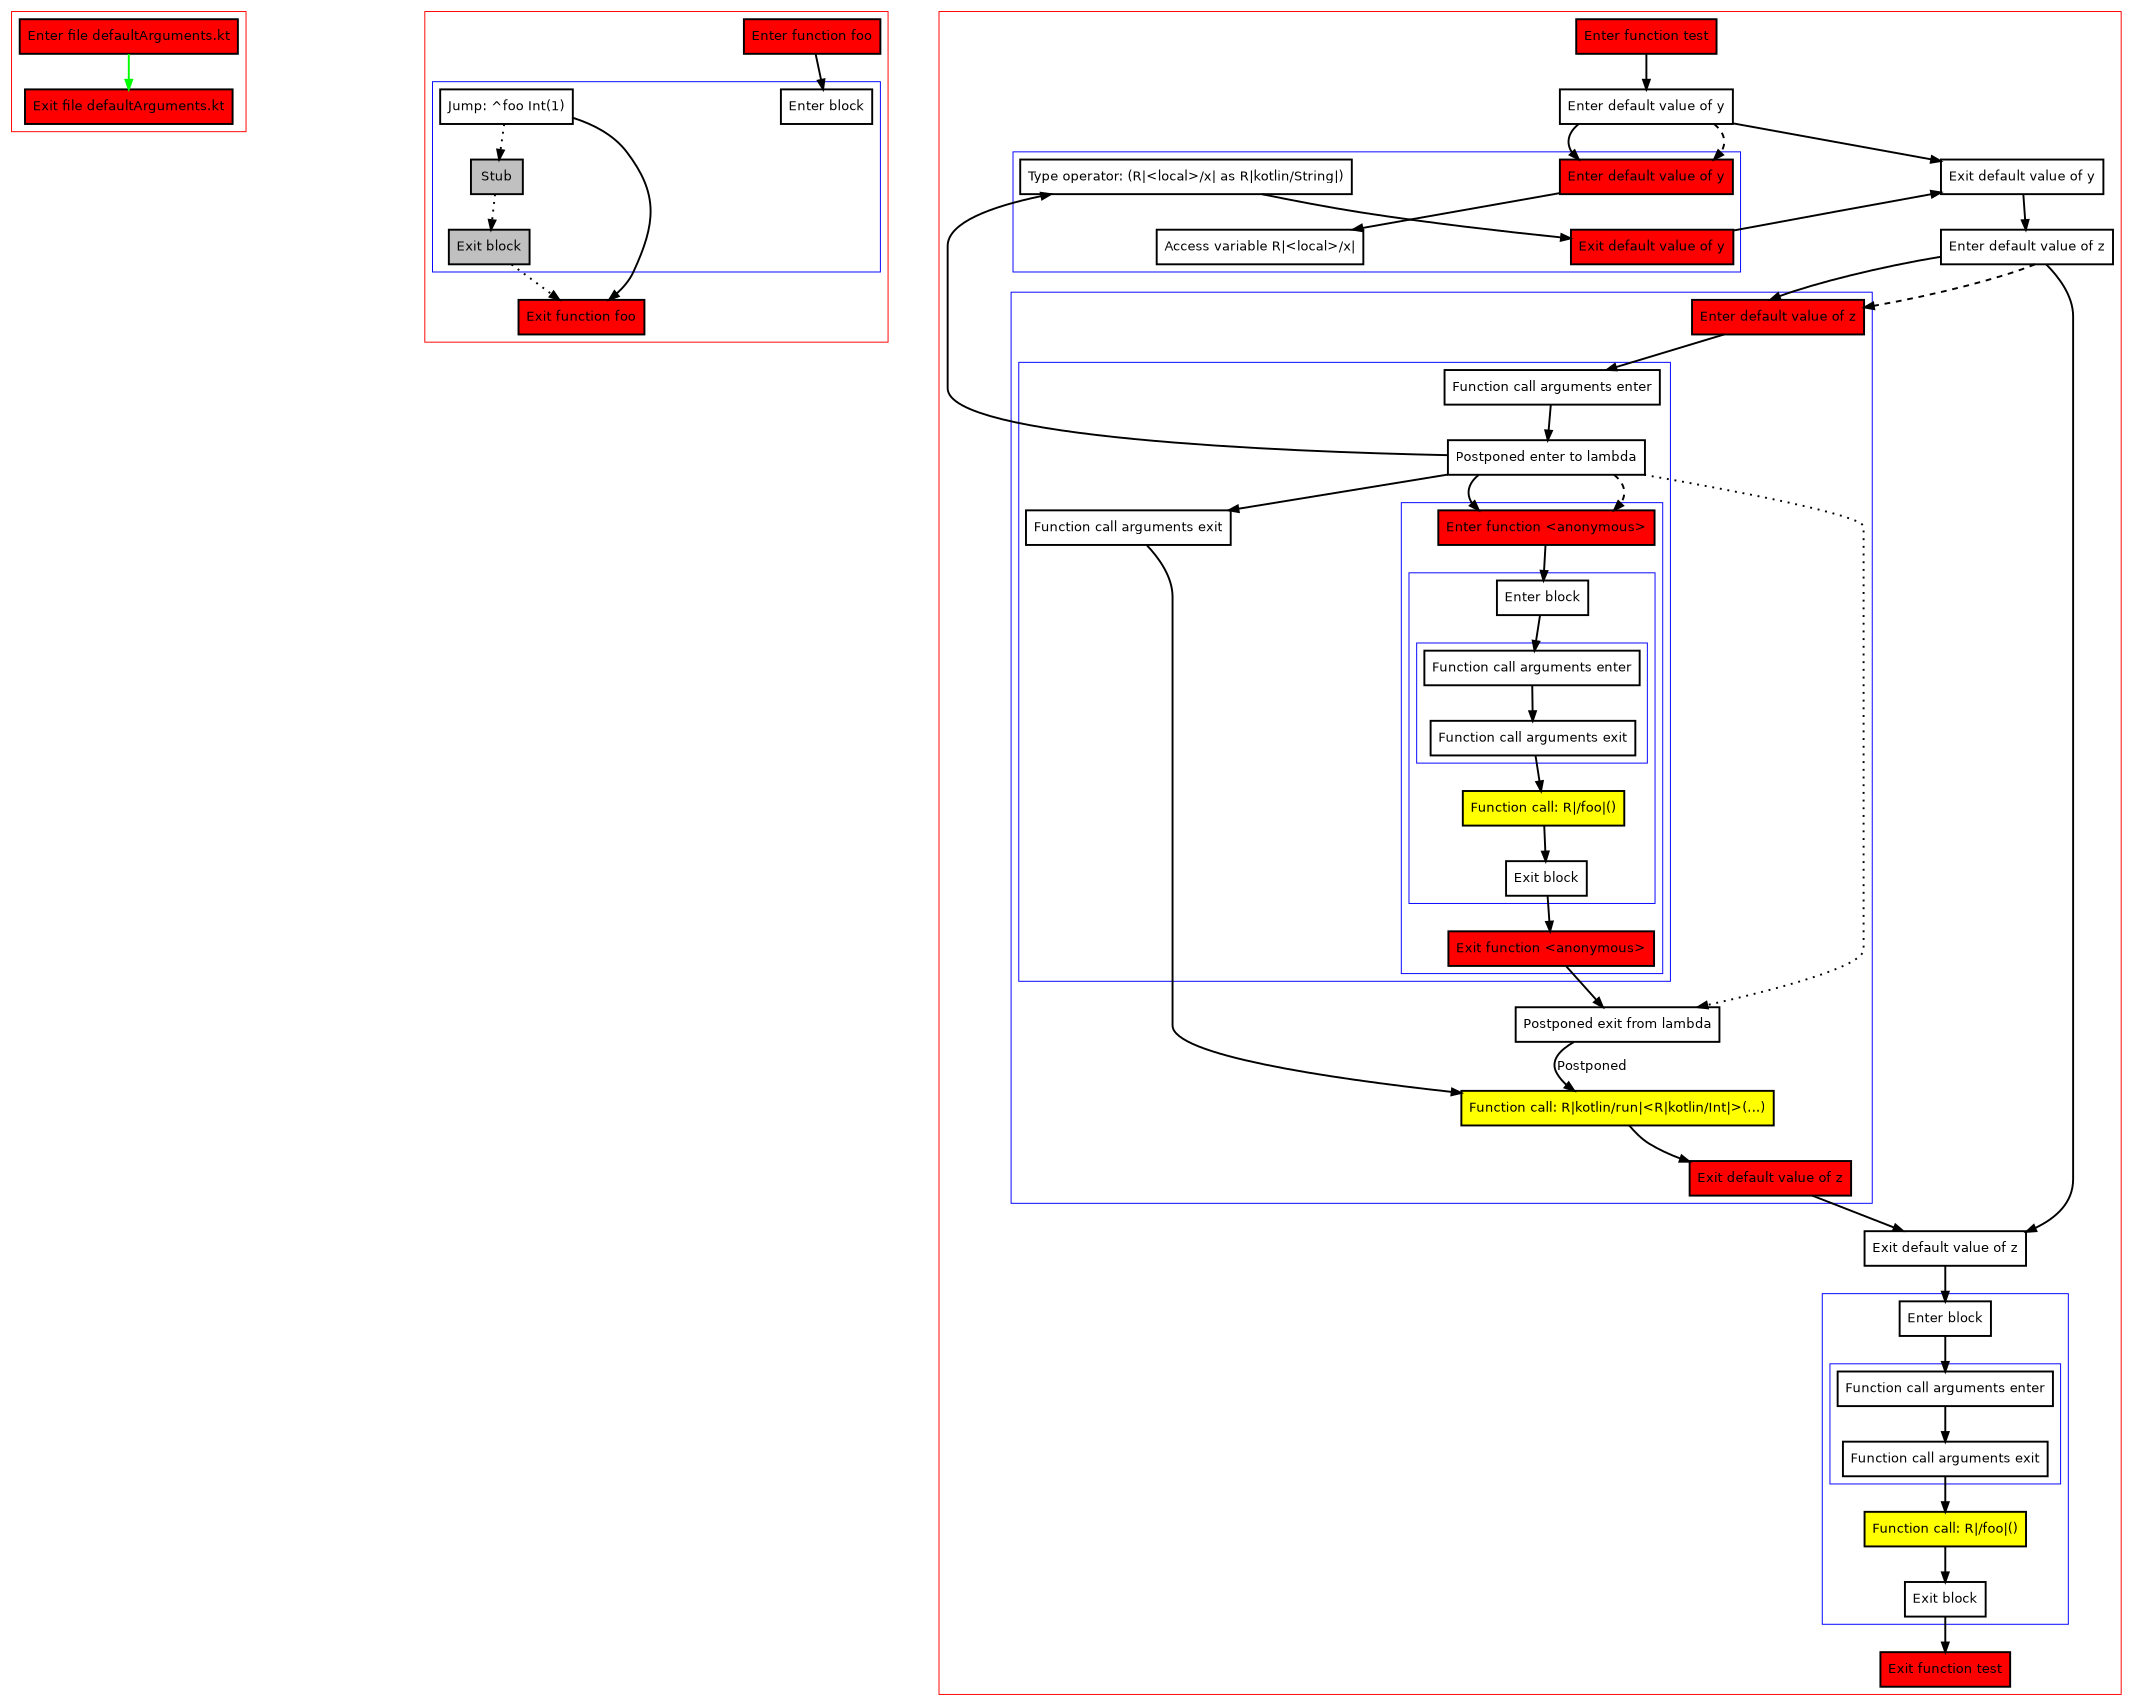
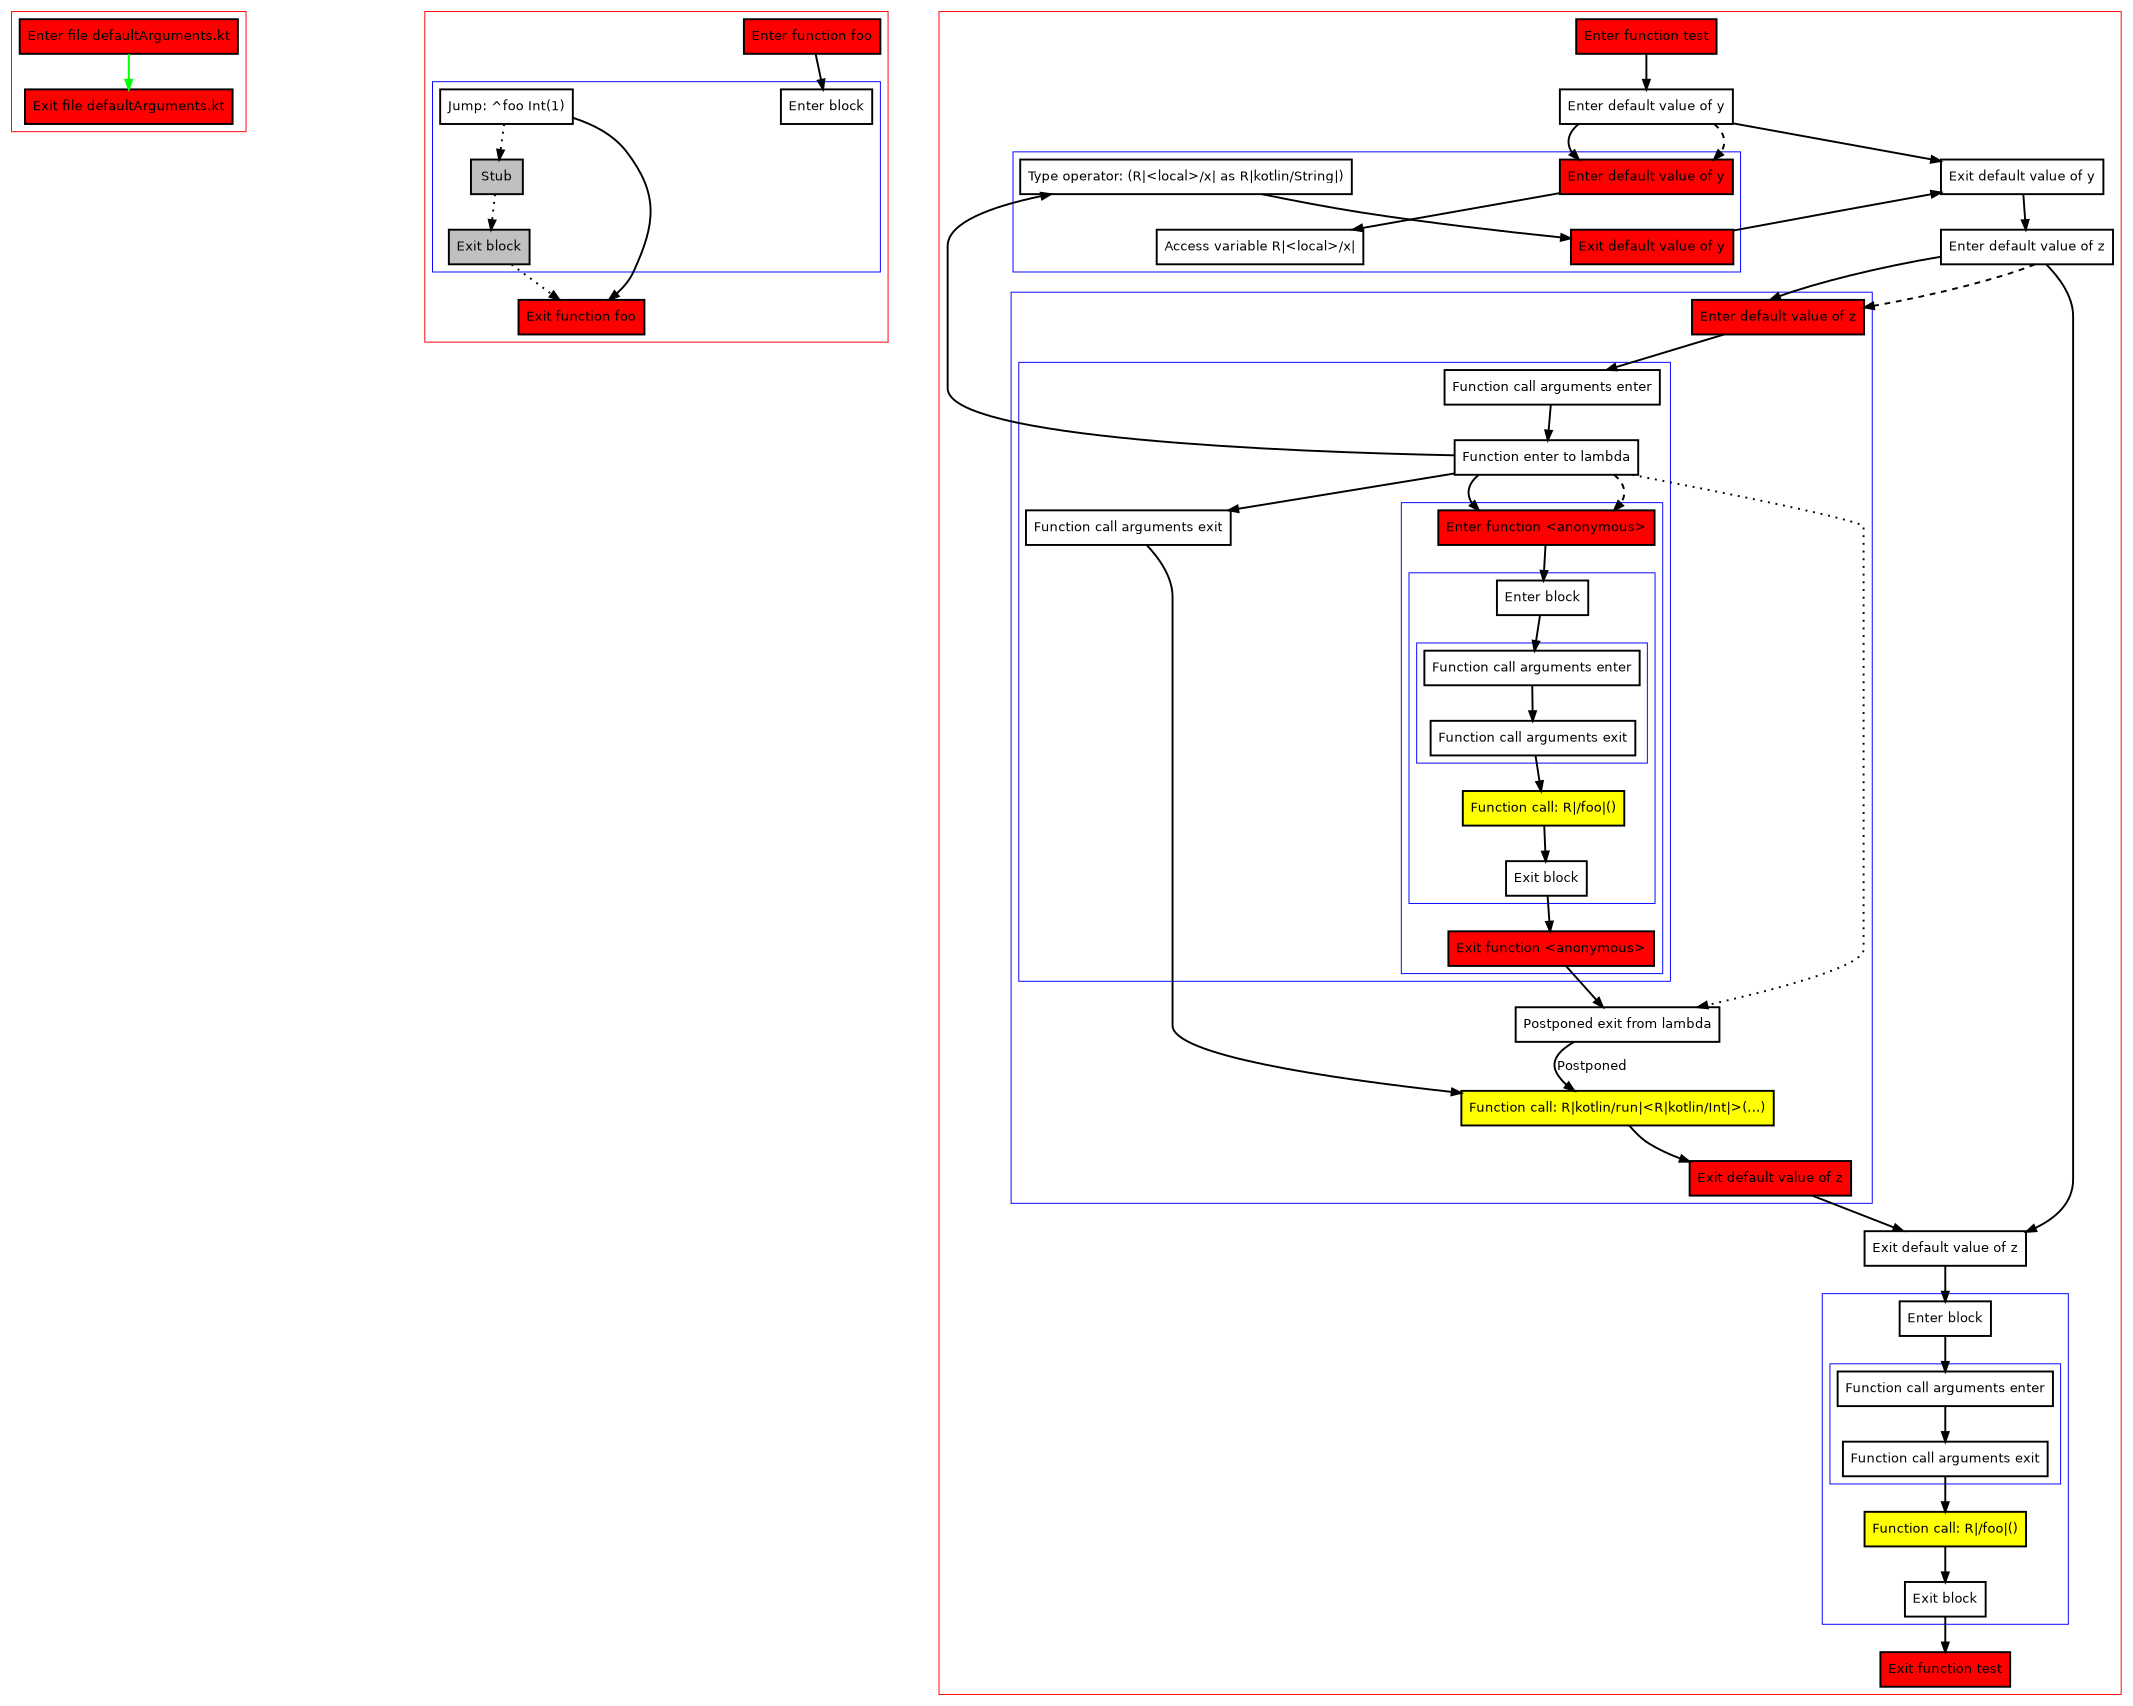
(1546, 457) -> (1546, 457)
